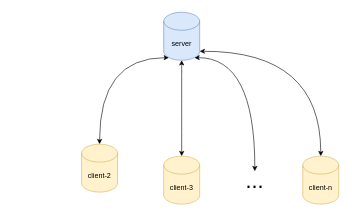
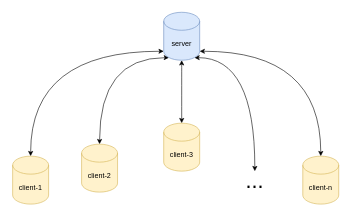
none -> (76, 68)
none -> (30, 180)
(182, 180) -> (182, 147)
